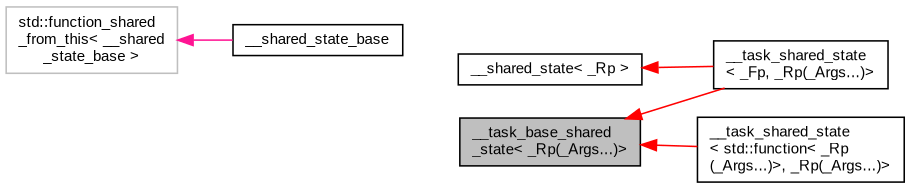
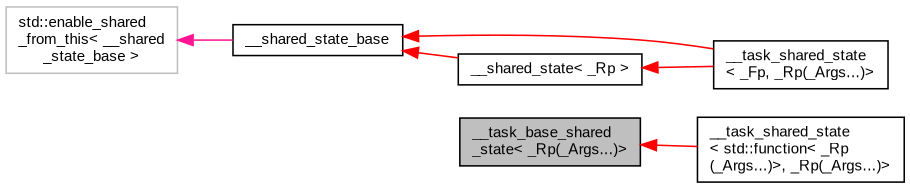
(92, 40) -> (92, 40)
none -> (438, 55)
(683, 101) -> (566, 36)
